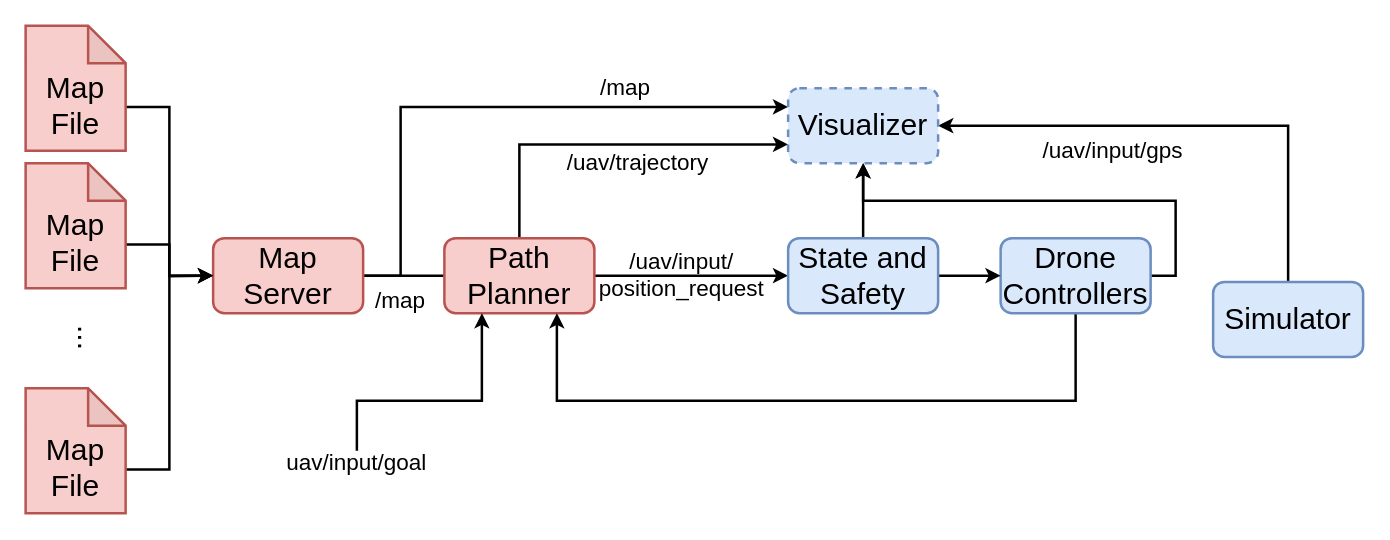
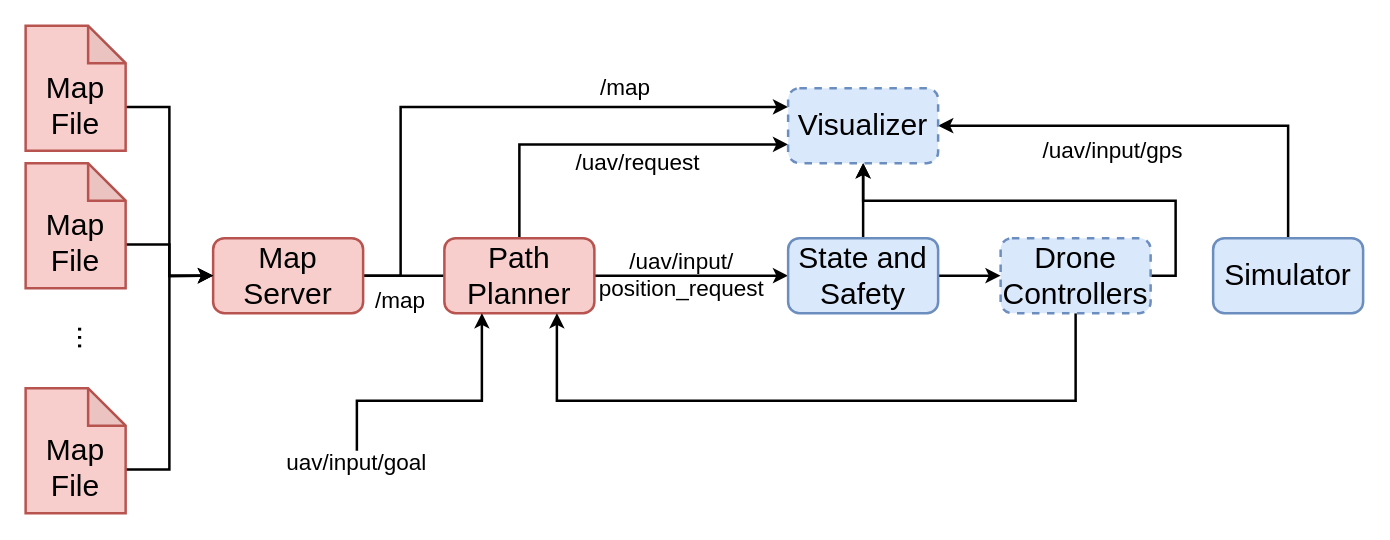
(638, 163) -> (638, 163)
(1076, 276) -> (1076, 276)
(1288, 319) -> (1288, 276)
